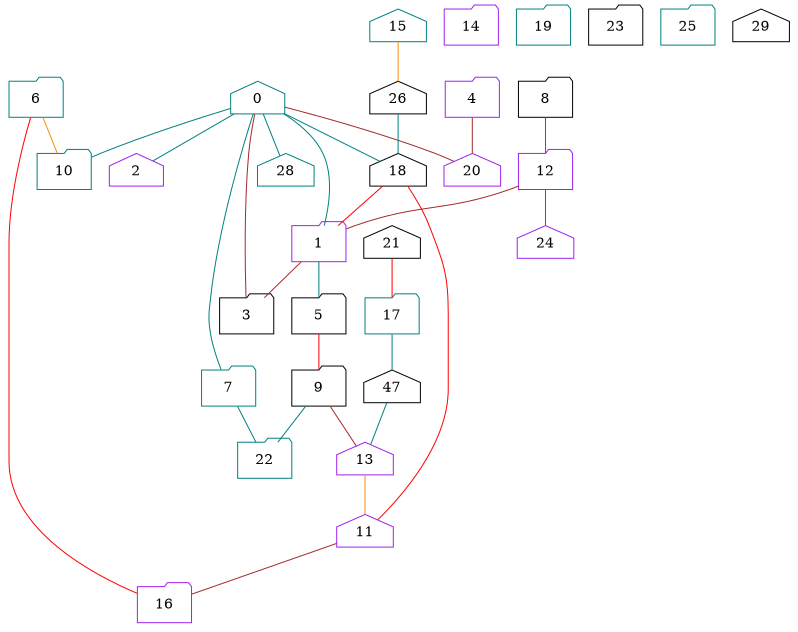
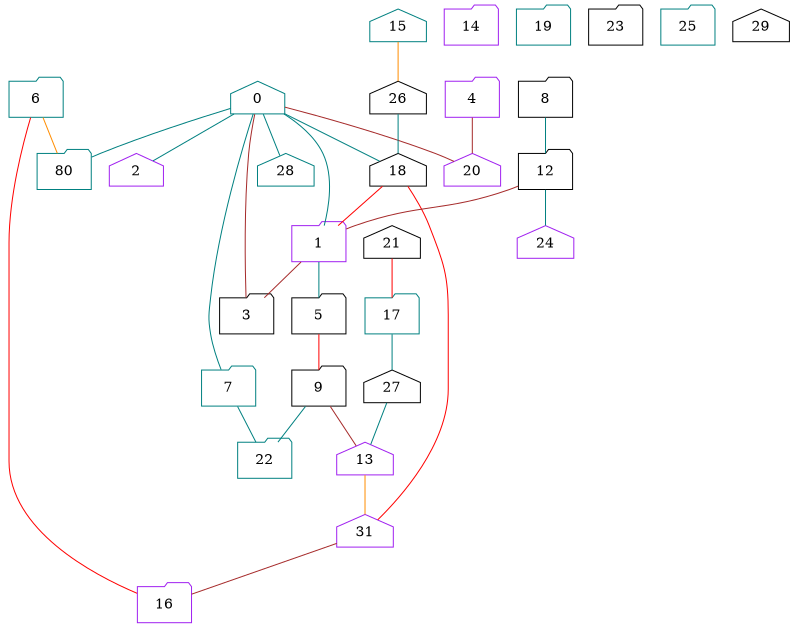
(64, 171) -> (64, 171)
(546, 171) -> (546, 171)
(392, 388) -> (392, 388)
(365, 532) -> (365, 532)
